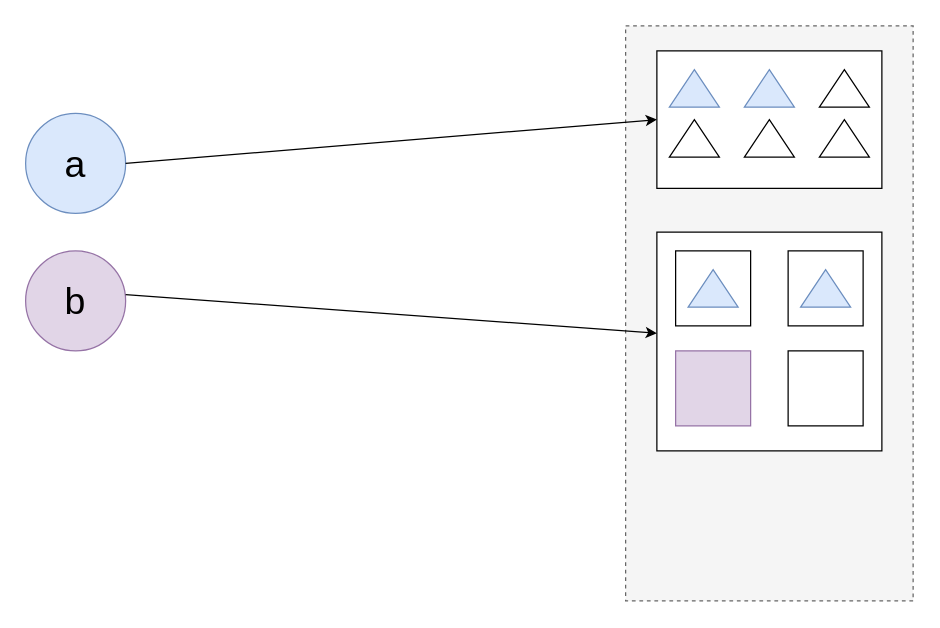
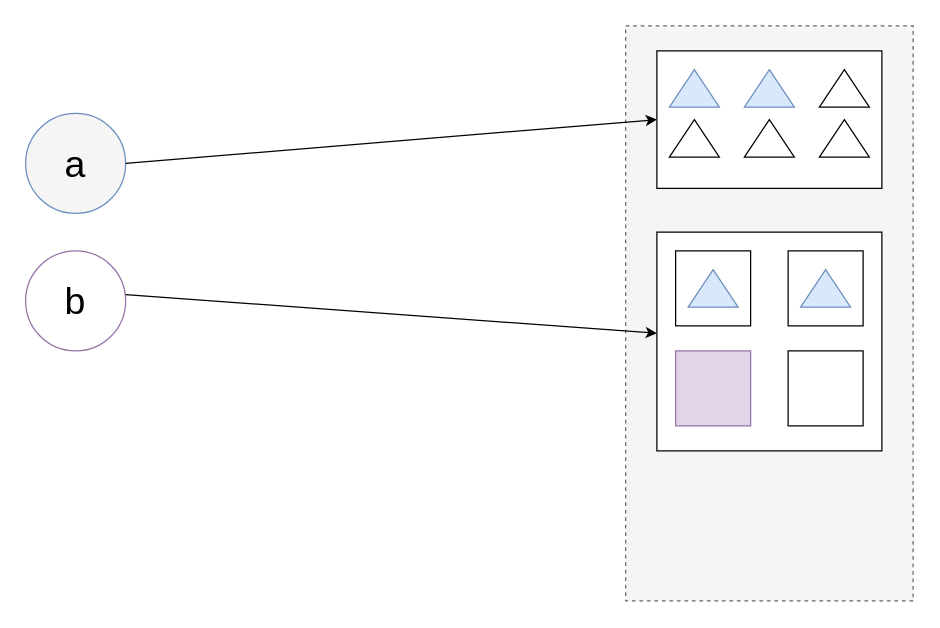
(76, 163) -> (76, 163)
(76, 301) -> (76, 301)
